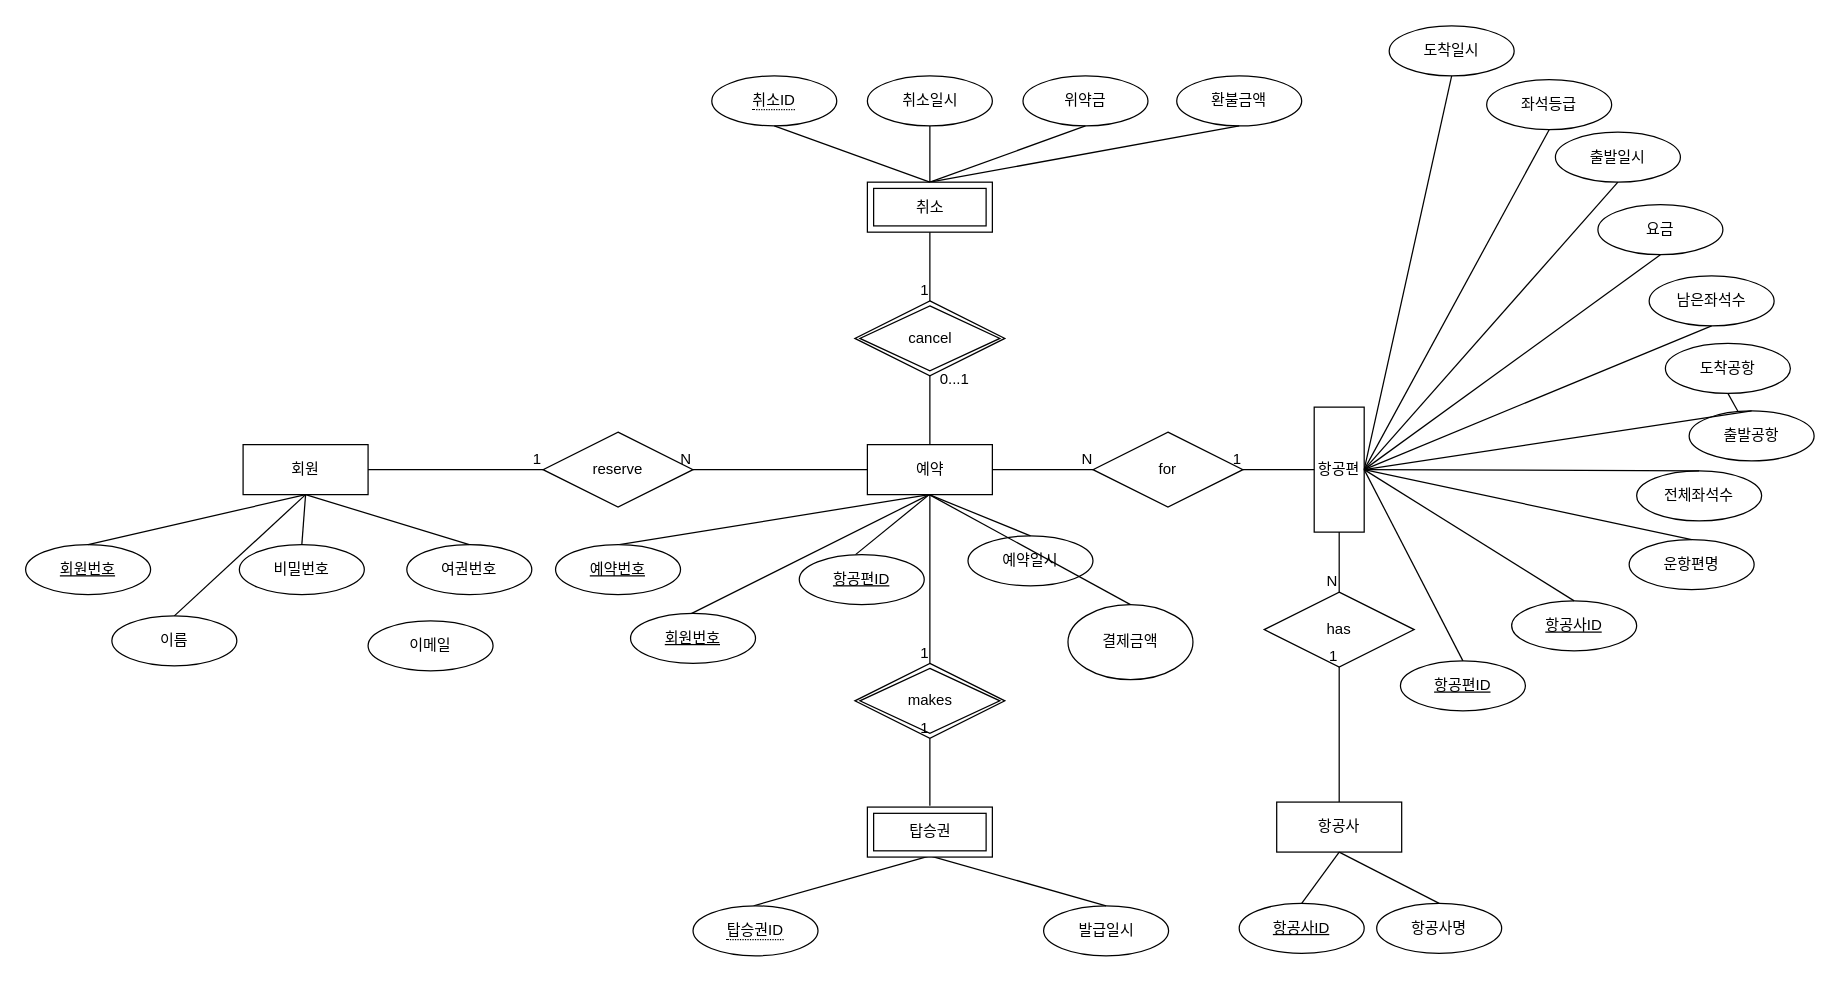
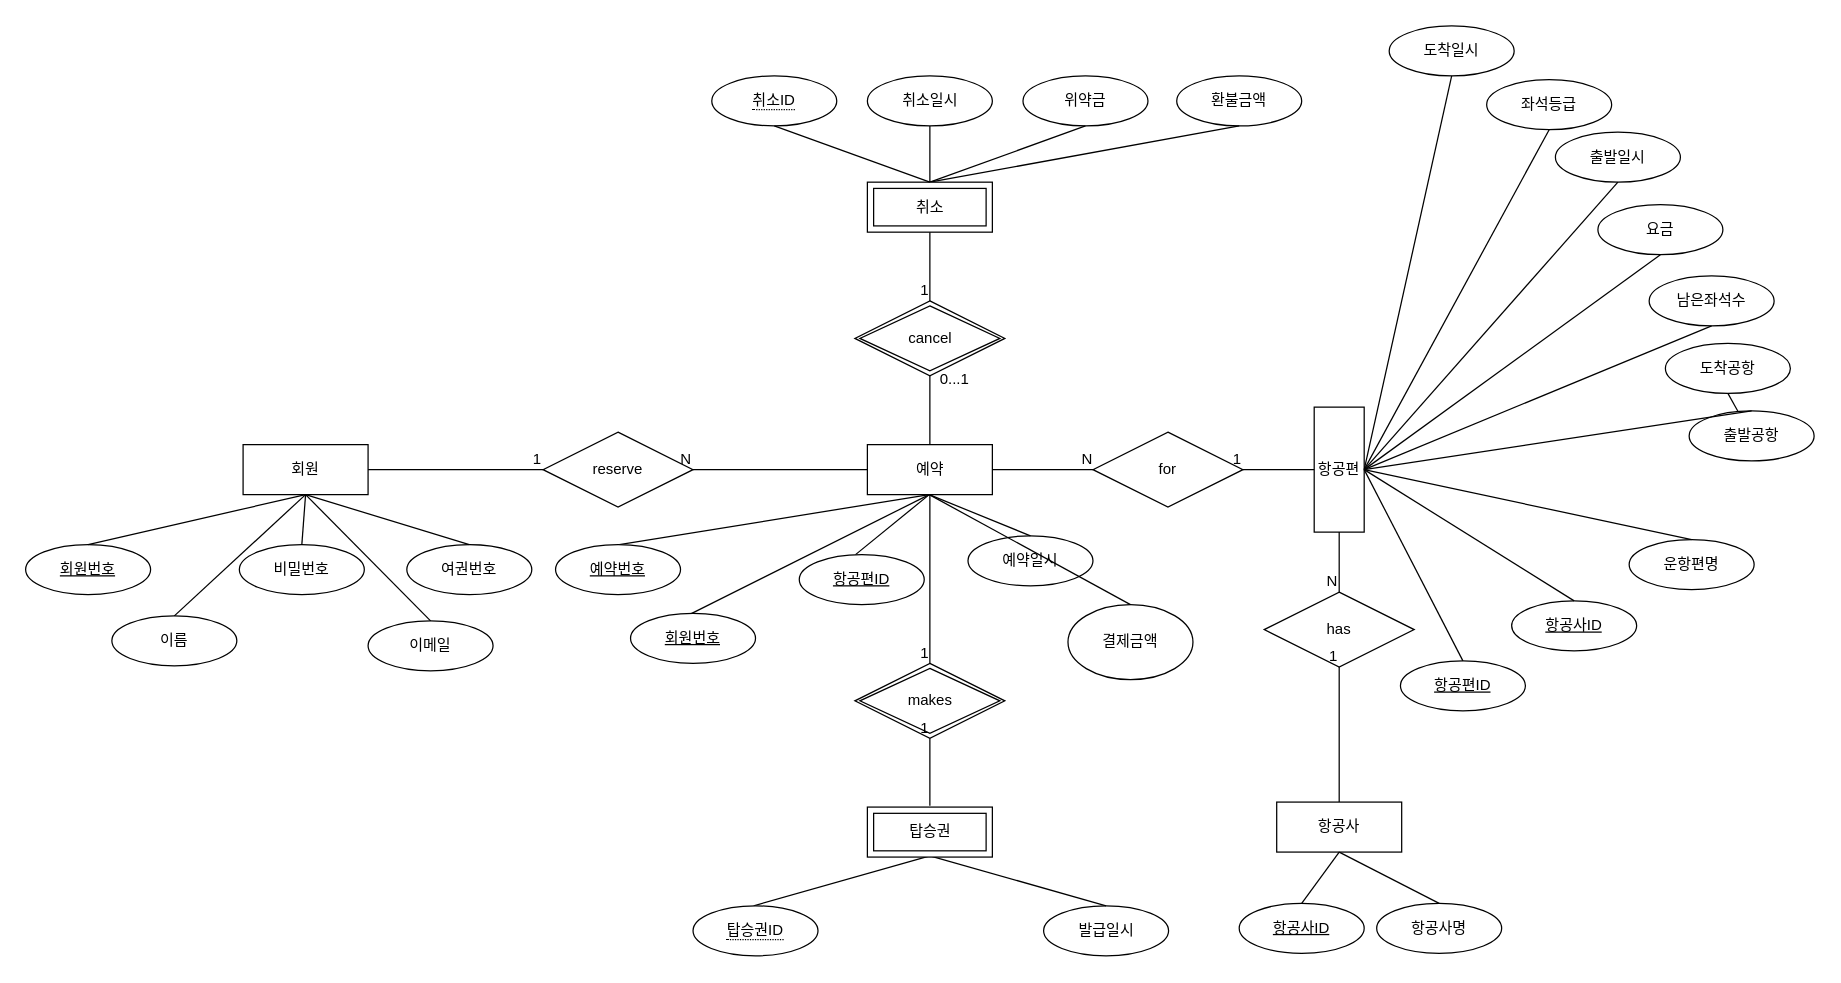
(1537, 470) -> none
(1699, 496) -> none
none -> (369, 558)
